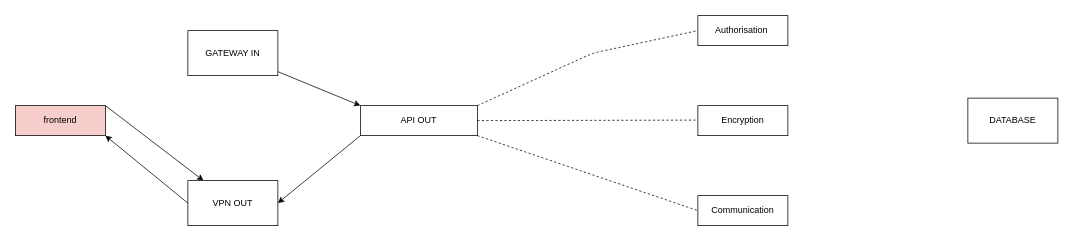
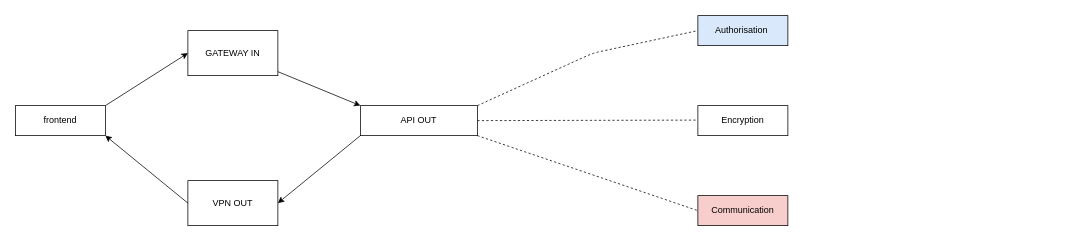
(743, 30) -> (743, 30)
(60, 120) -> (60, 120)
(1013, 120) -> none
(153, 141) -> (144, 81)
(743, 210) -> (743, 210)
